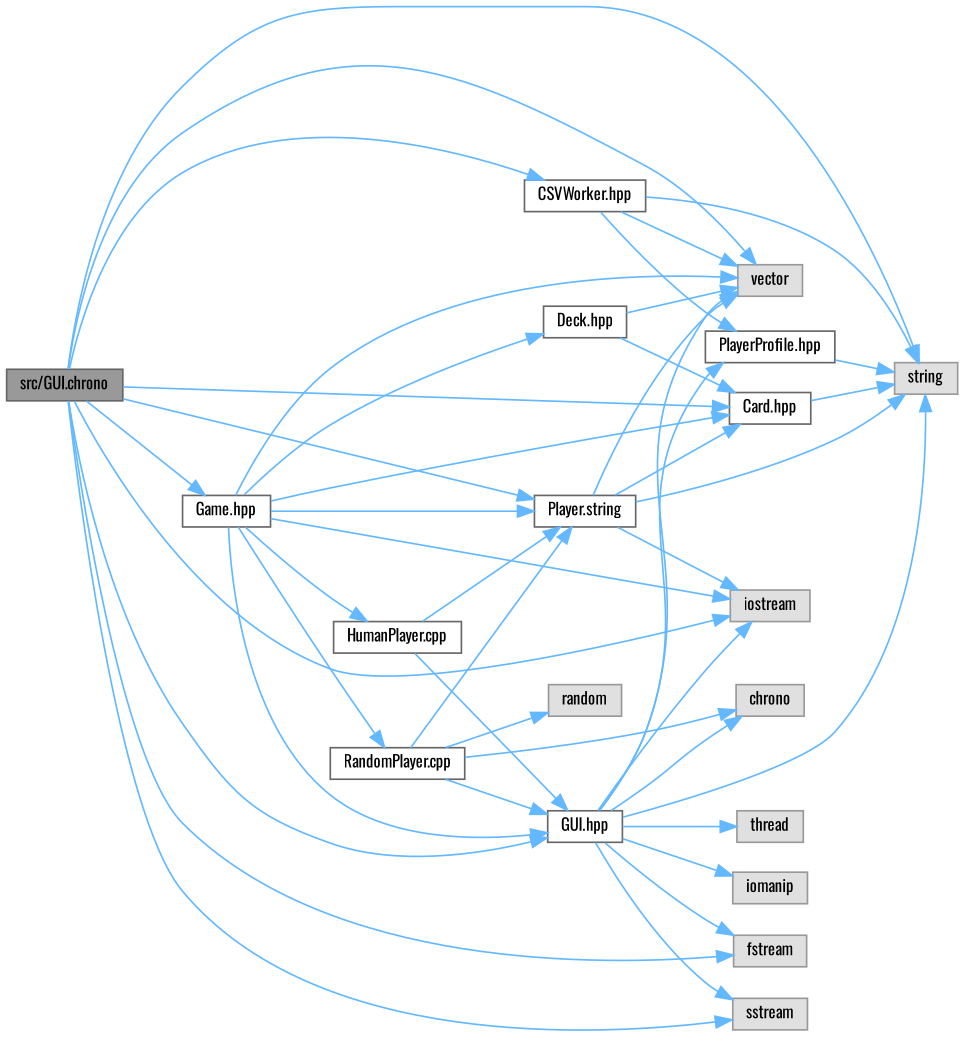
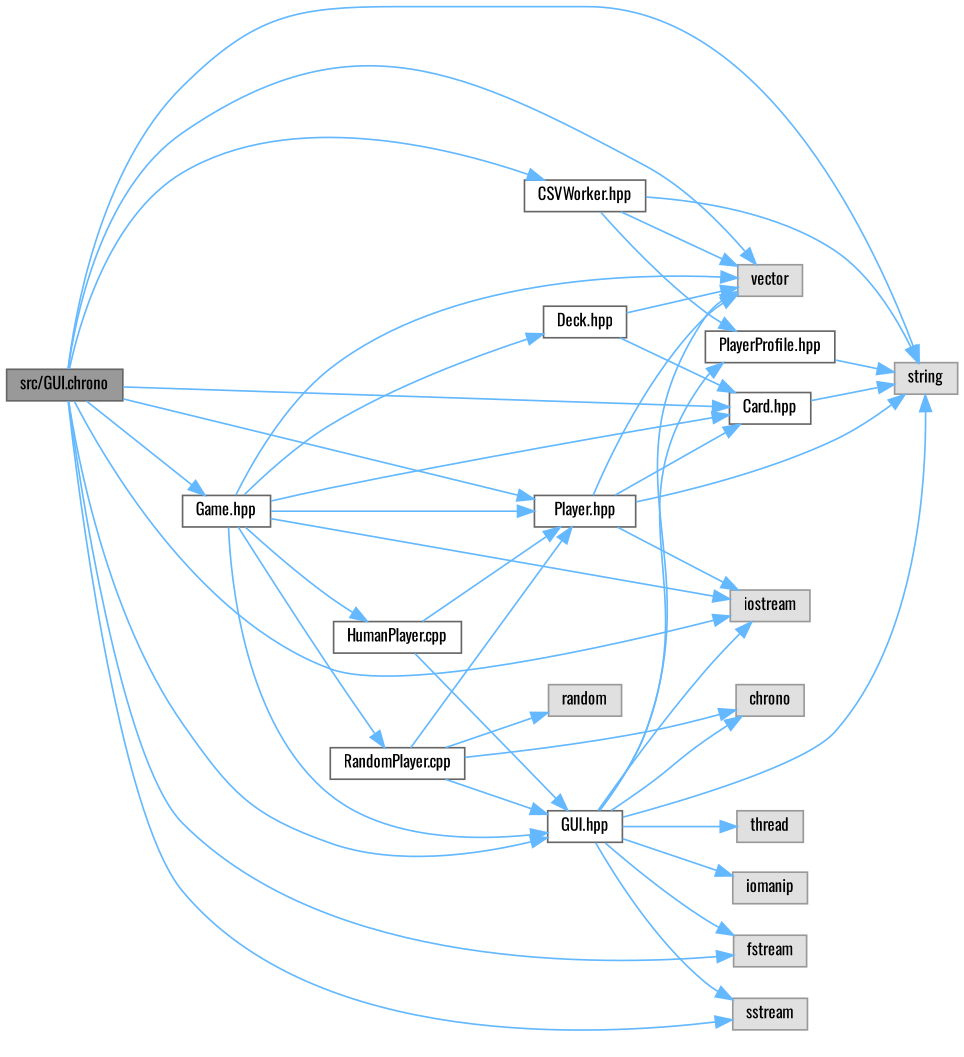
(585, 511) -> (585, 511)
